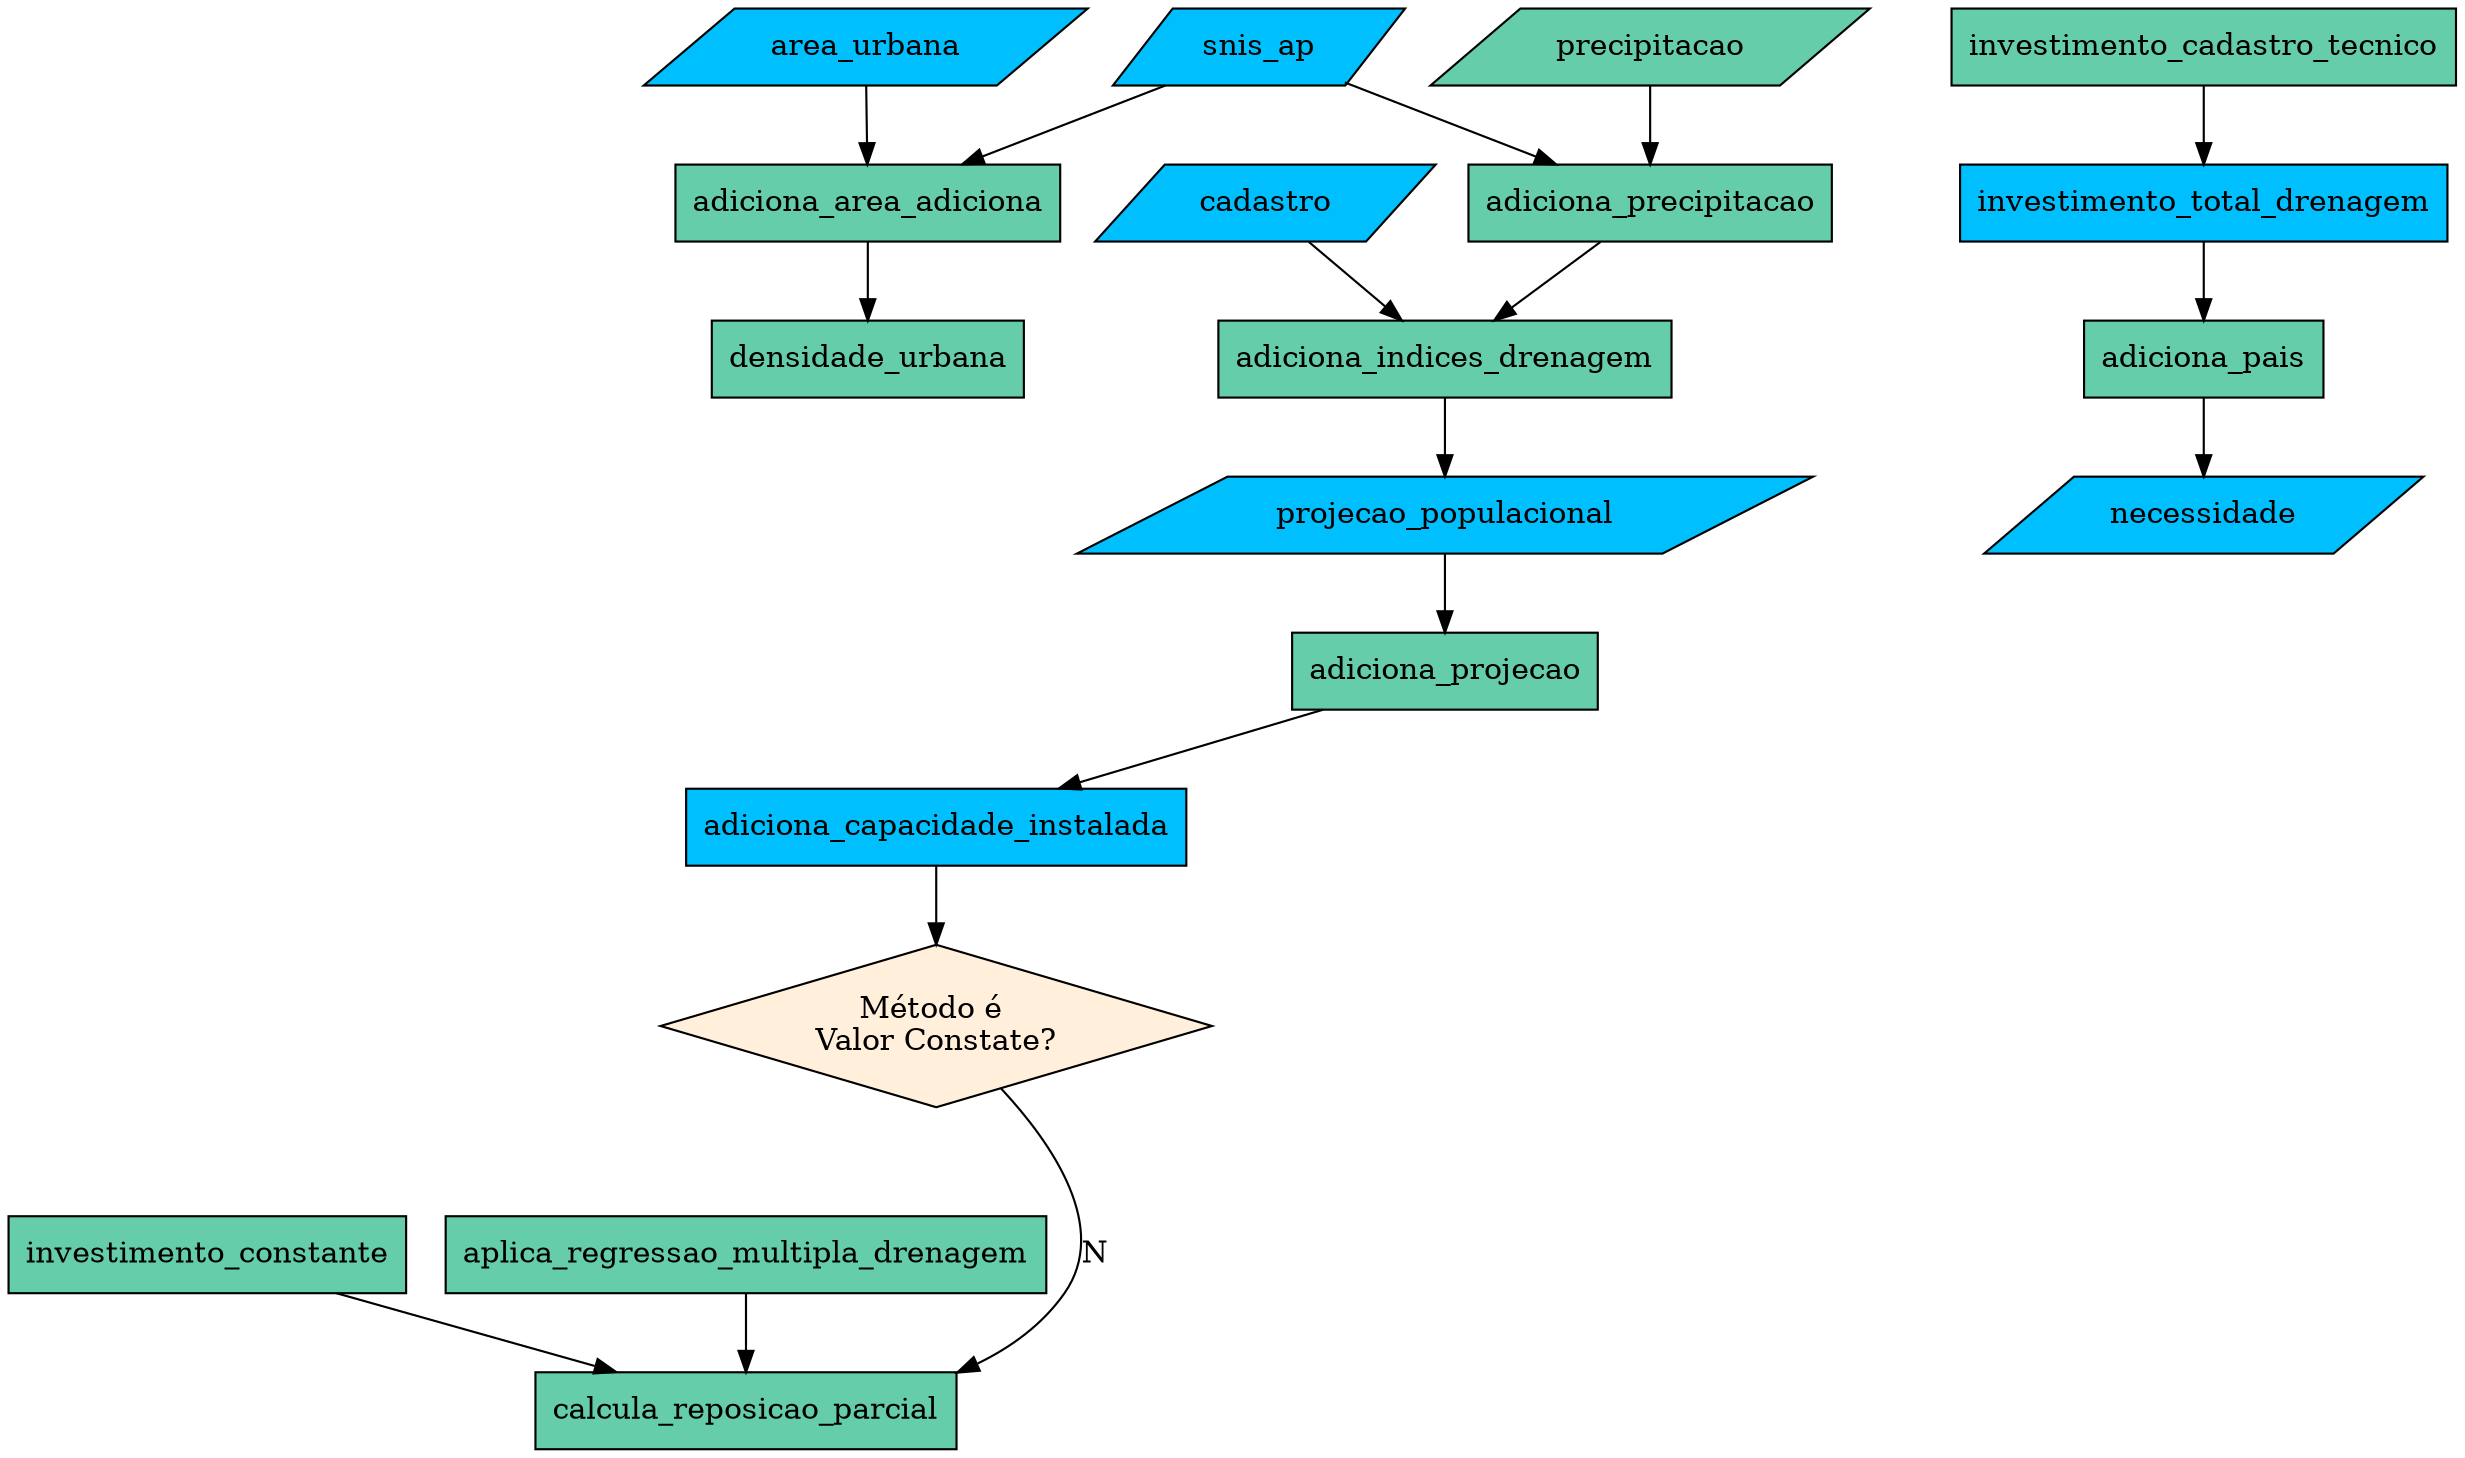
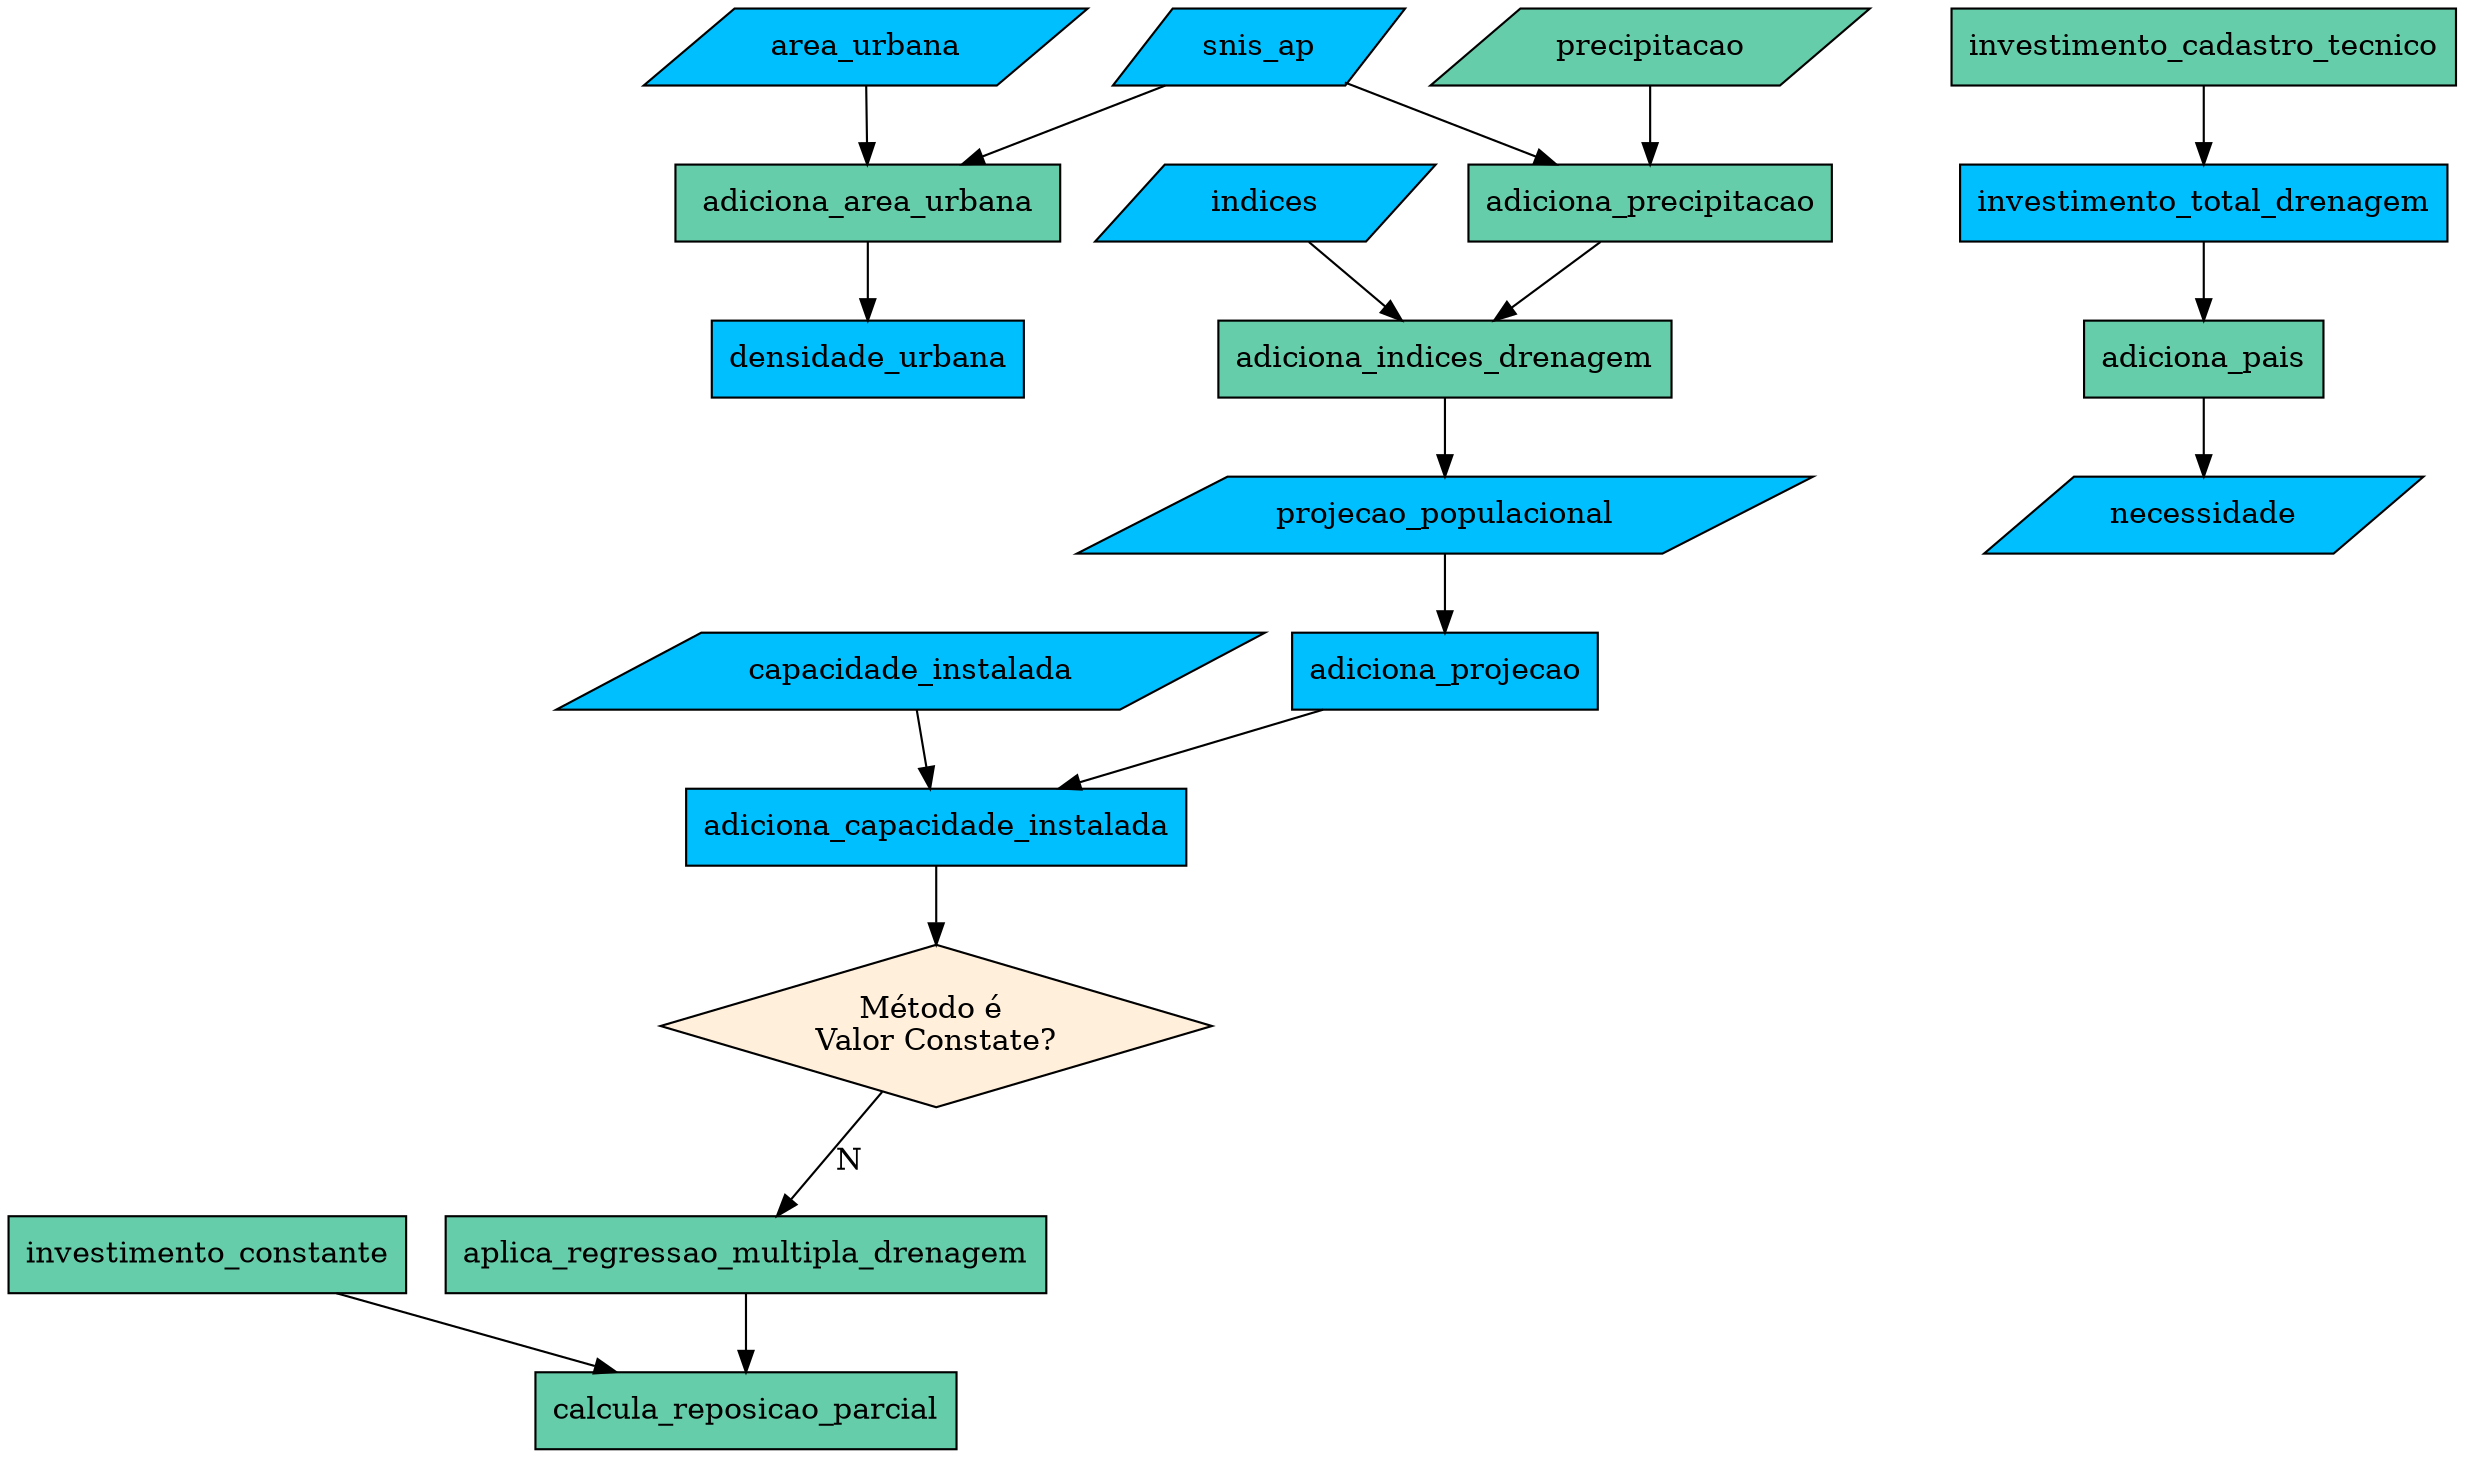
(868, 203) -> (868, 203)
(1265, 203) -> (1265, 203)
(868, 359) -> (868, 359)
none -> (911, 671)
(1445, 671) -> (1445, 671)
(1081, 1237) -> (837, 1146)
